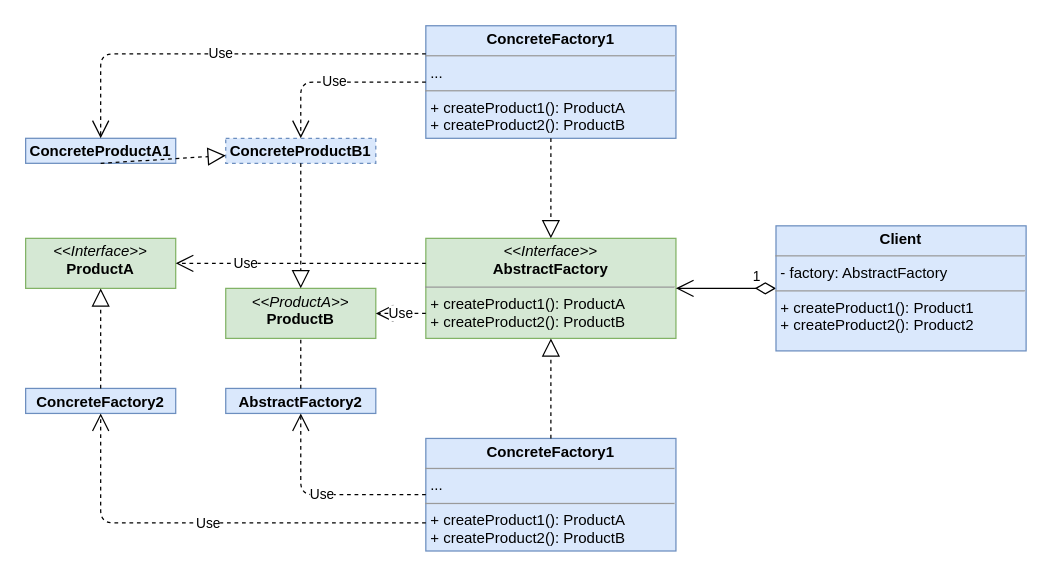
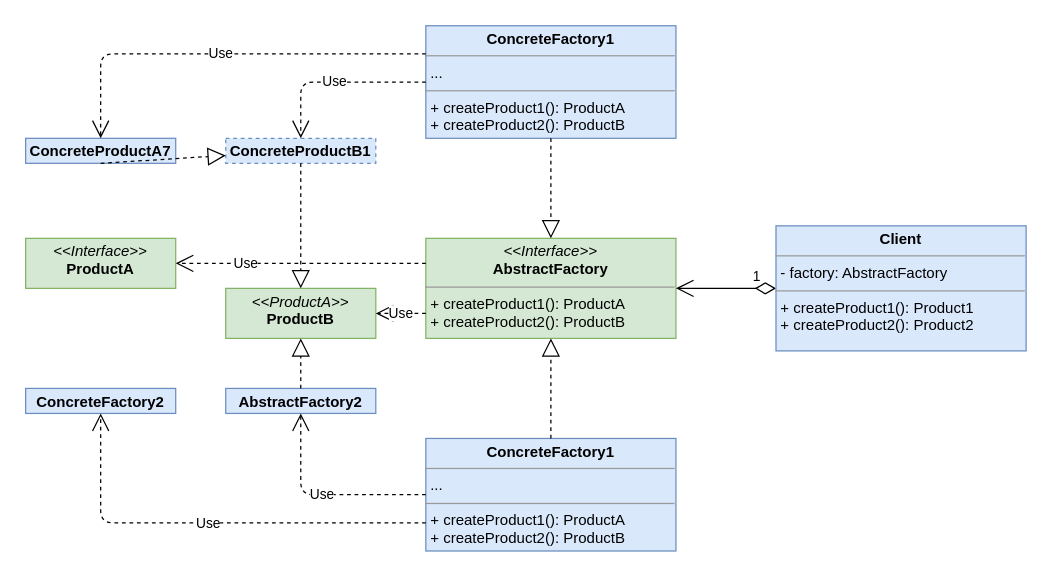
(97, 147) -> (97, 147)
(101, 347) -> none
(301, 348) -> (301, 357)
